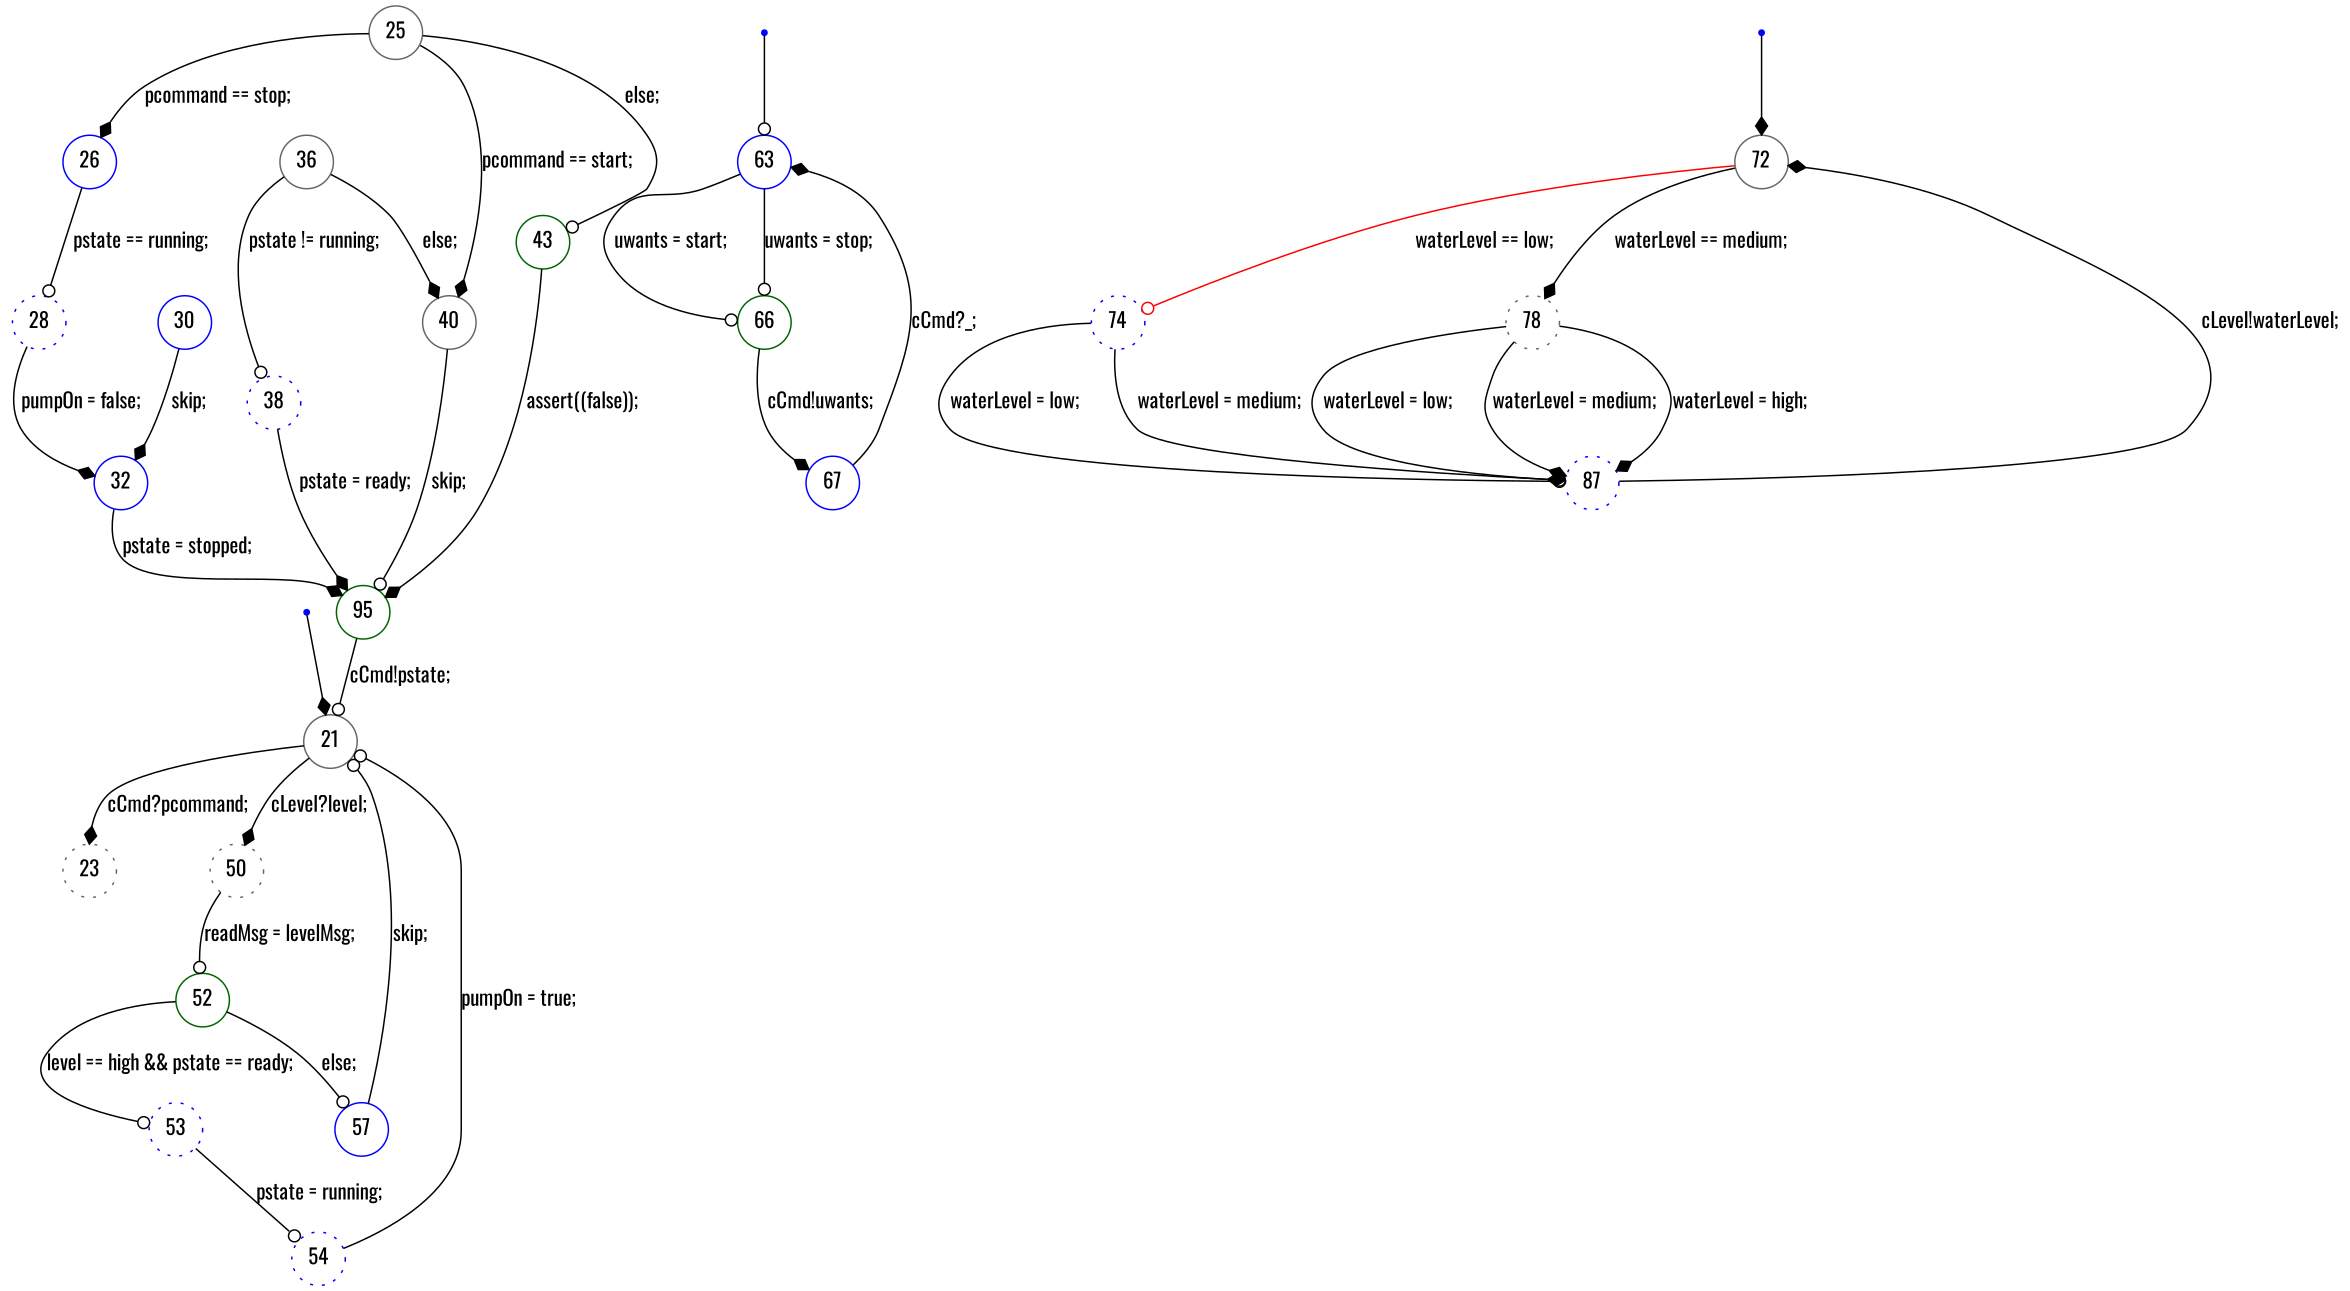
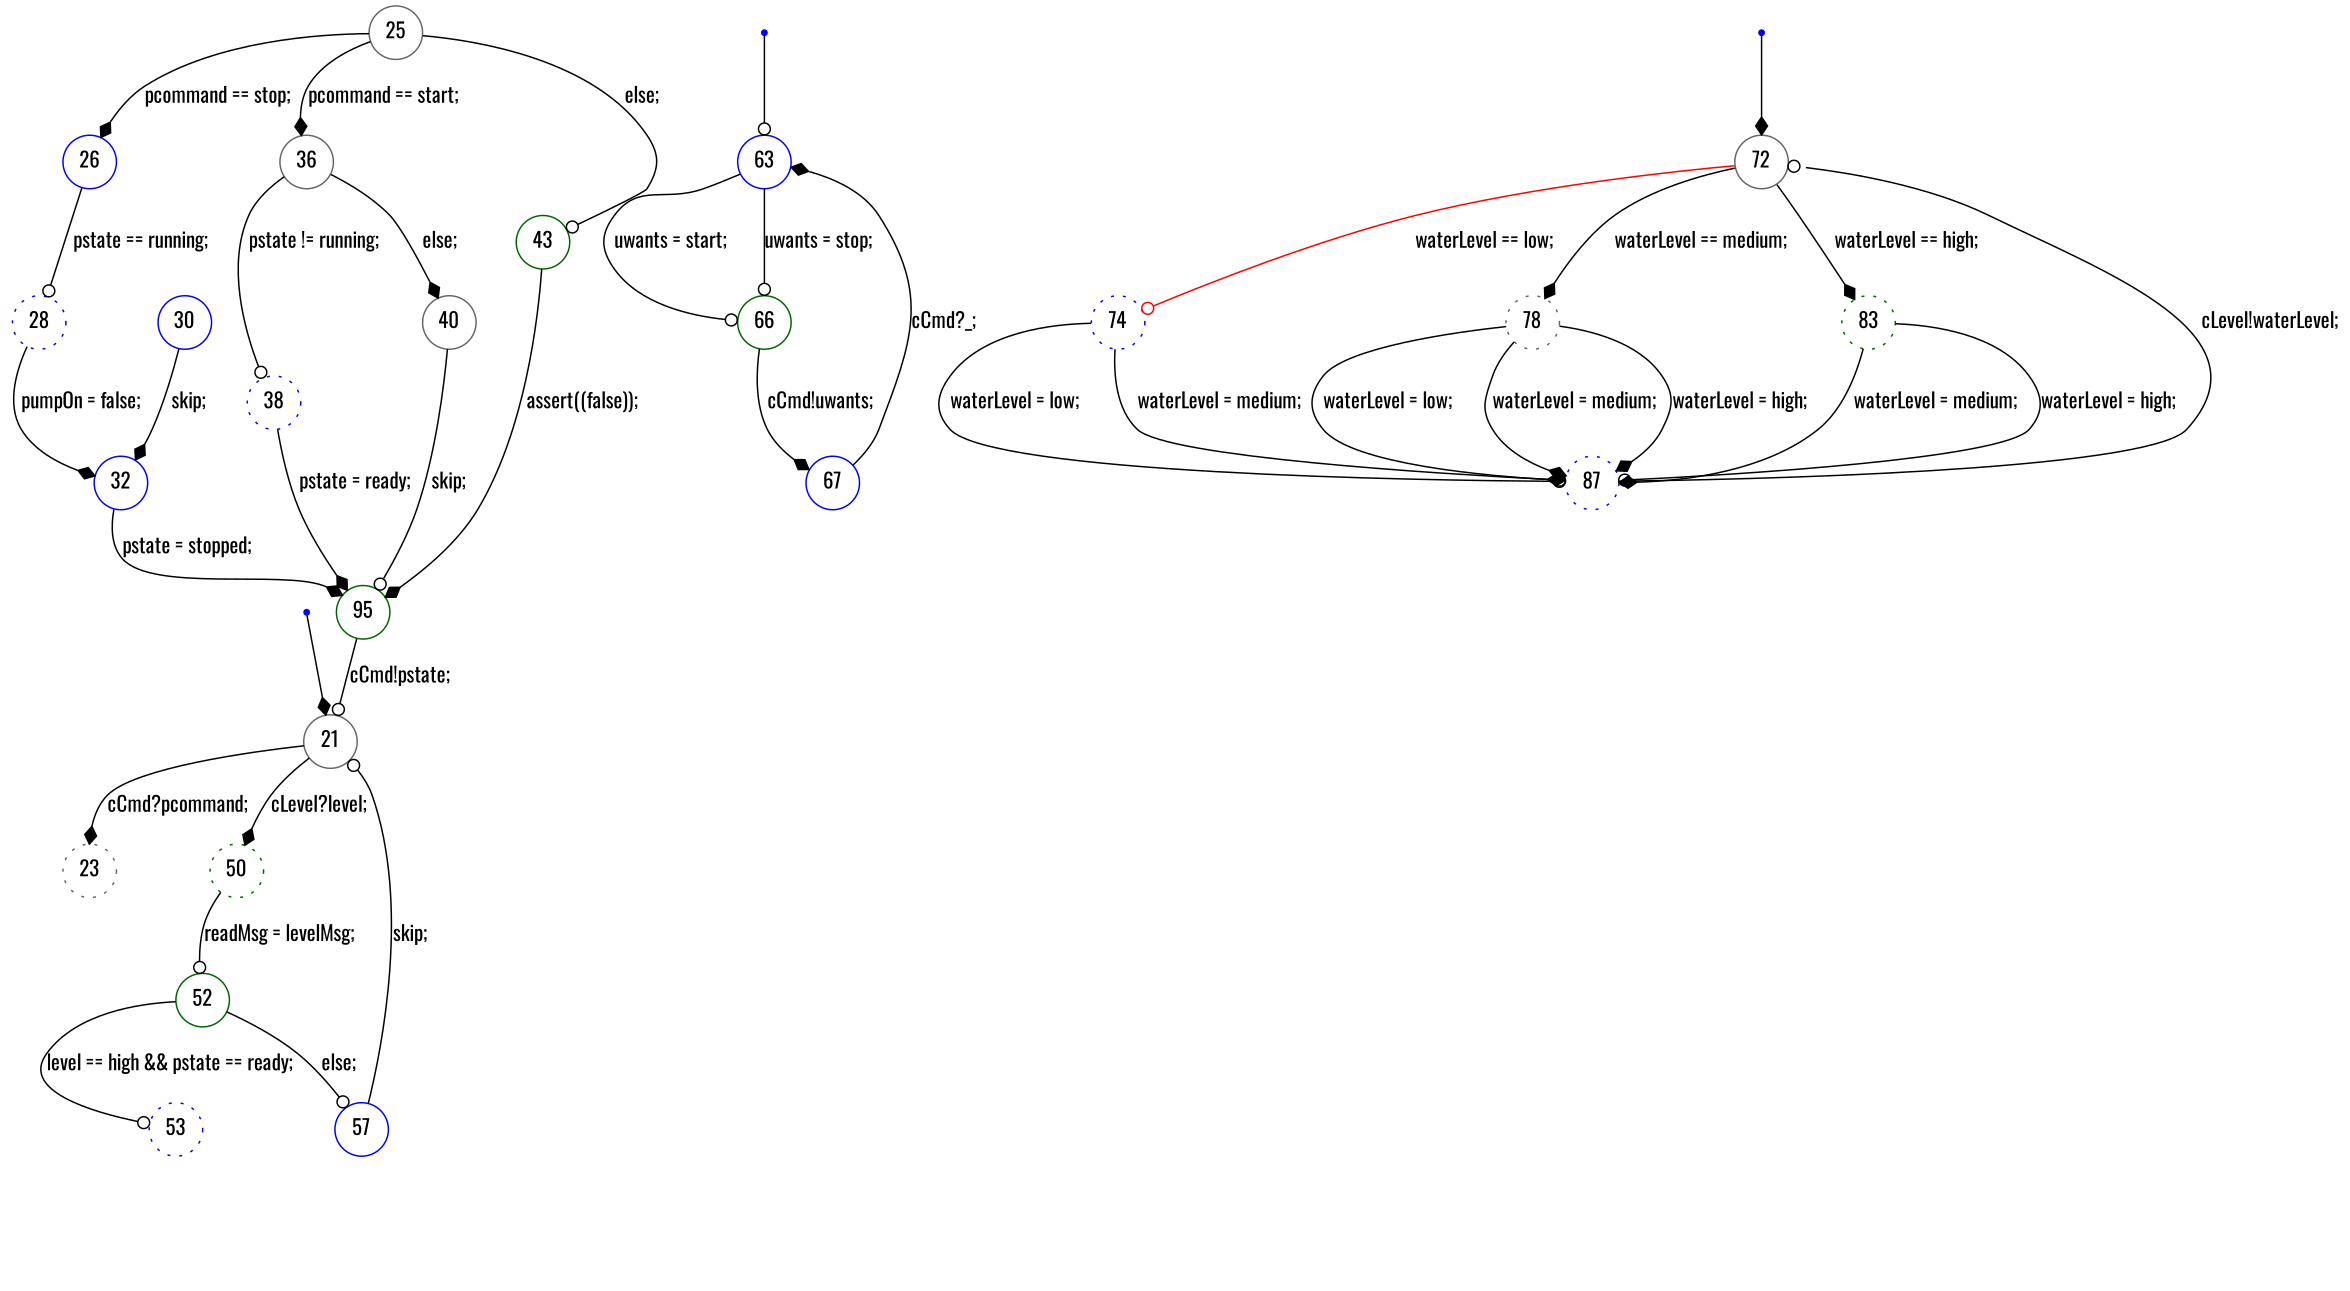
(481, 152) -> (323, 69)
none -> (1869, 322)
(2169, 438) -> (2169, 438)
(237, 871) -> (237, 871)
(319, 1259) -> none
